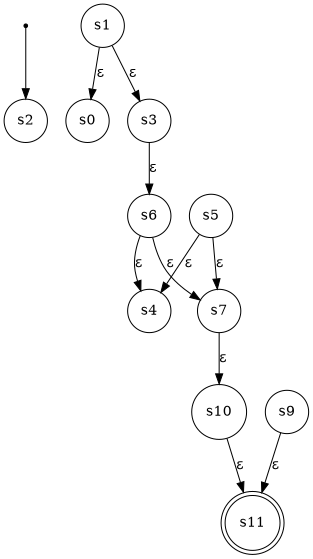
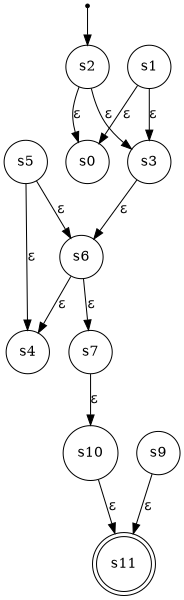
none -> (73, 109)
none -> (103, 118)
(215, 258) -> (51, 205)
